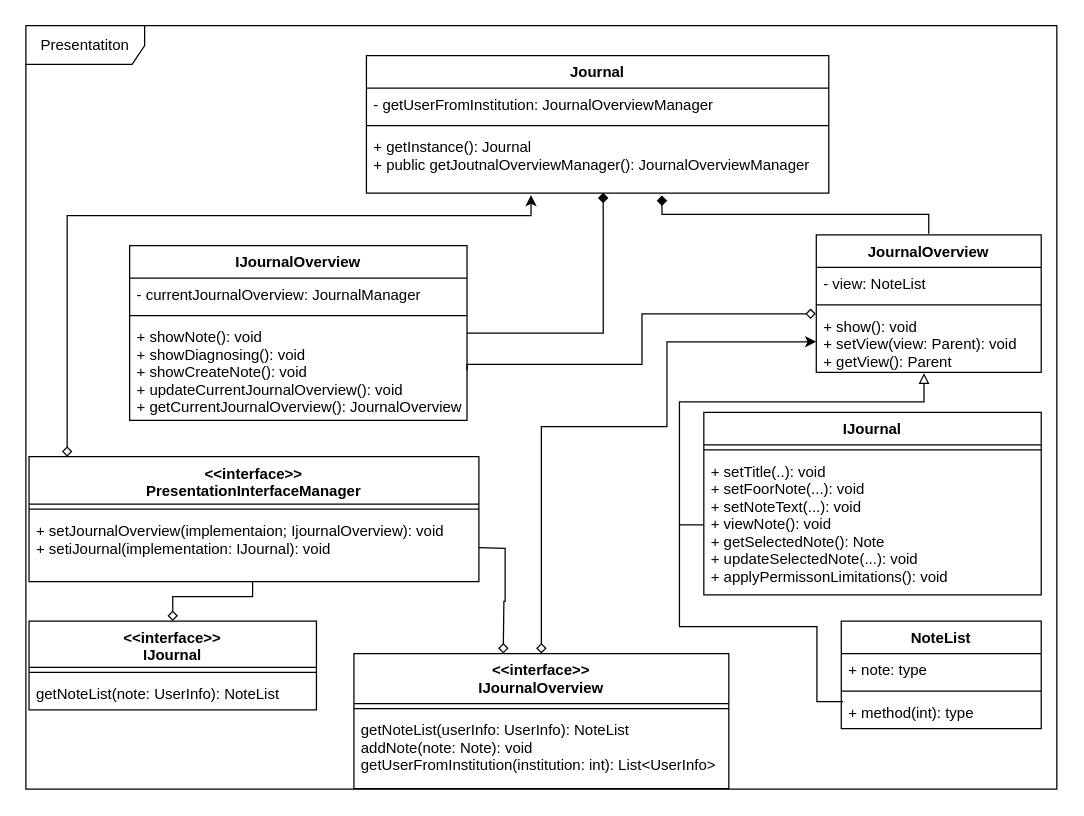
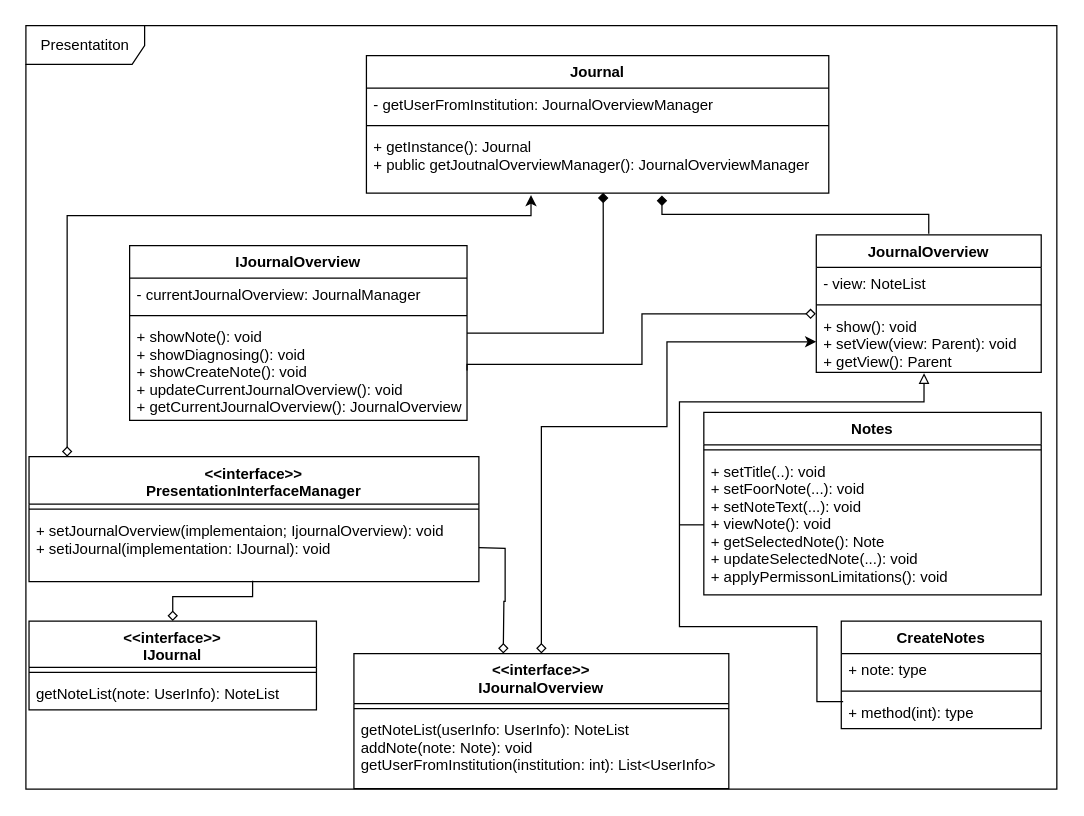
(872, 429) -> (872, 429)
(941, 638) -> (941, 638)
